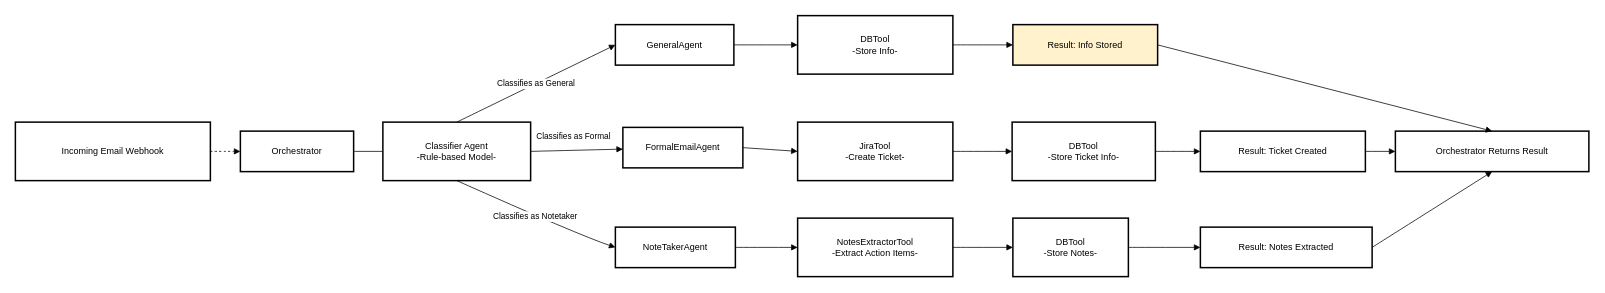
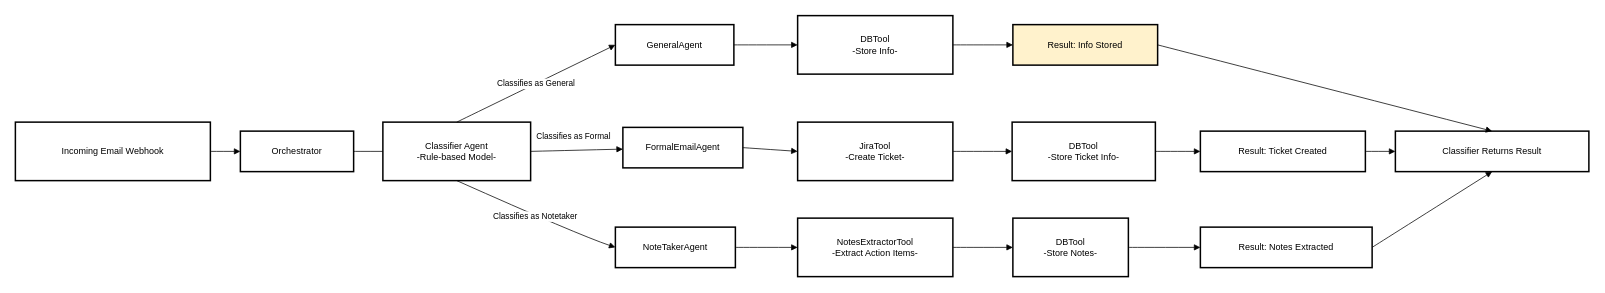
(222, 151) -> (222, 151)
(1492, 151) -> (1492, 151)
